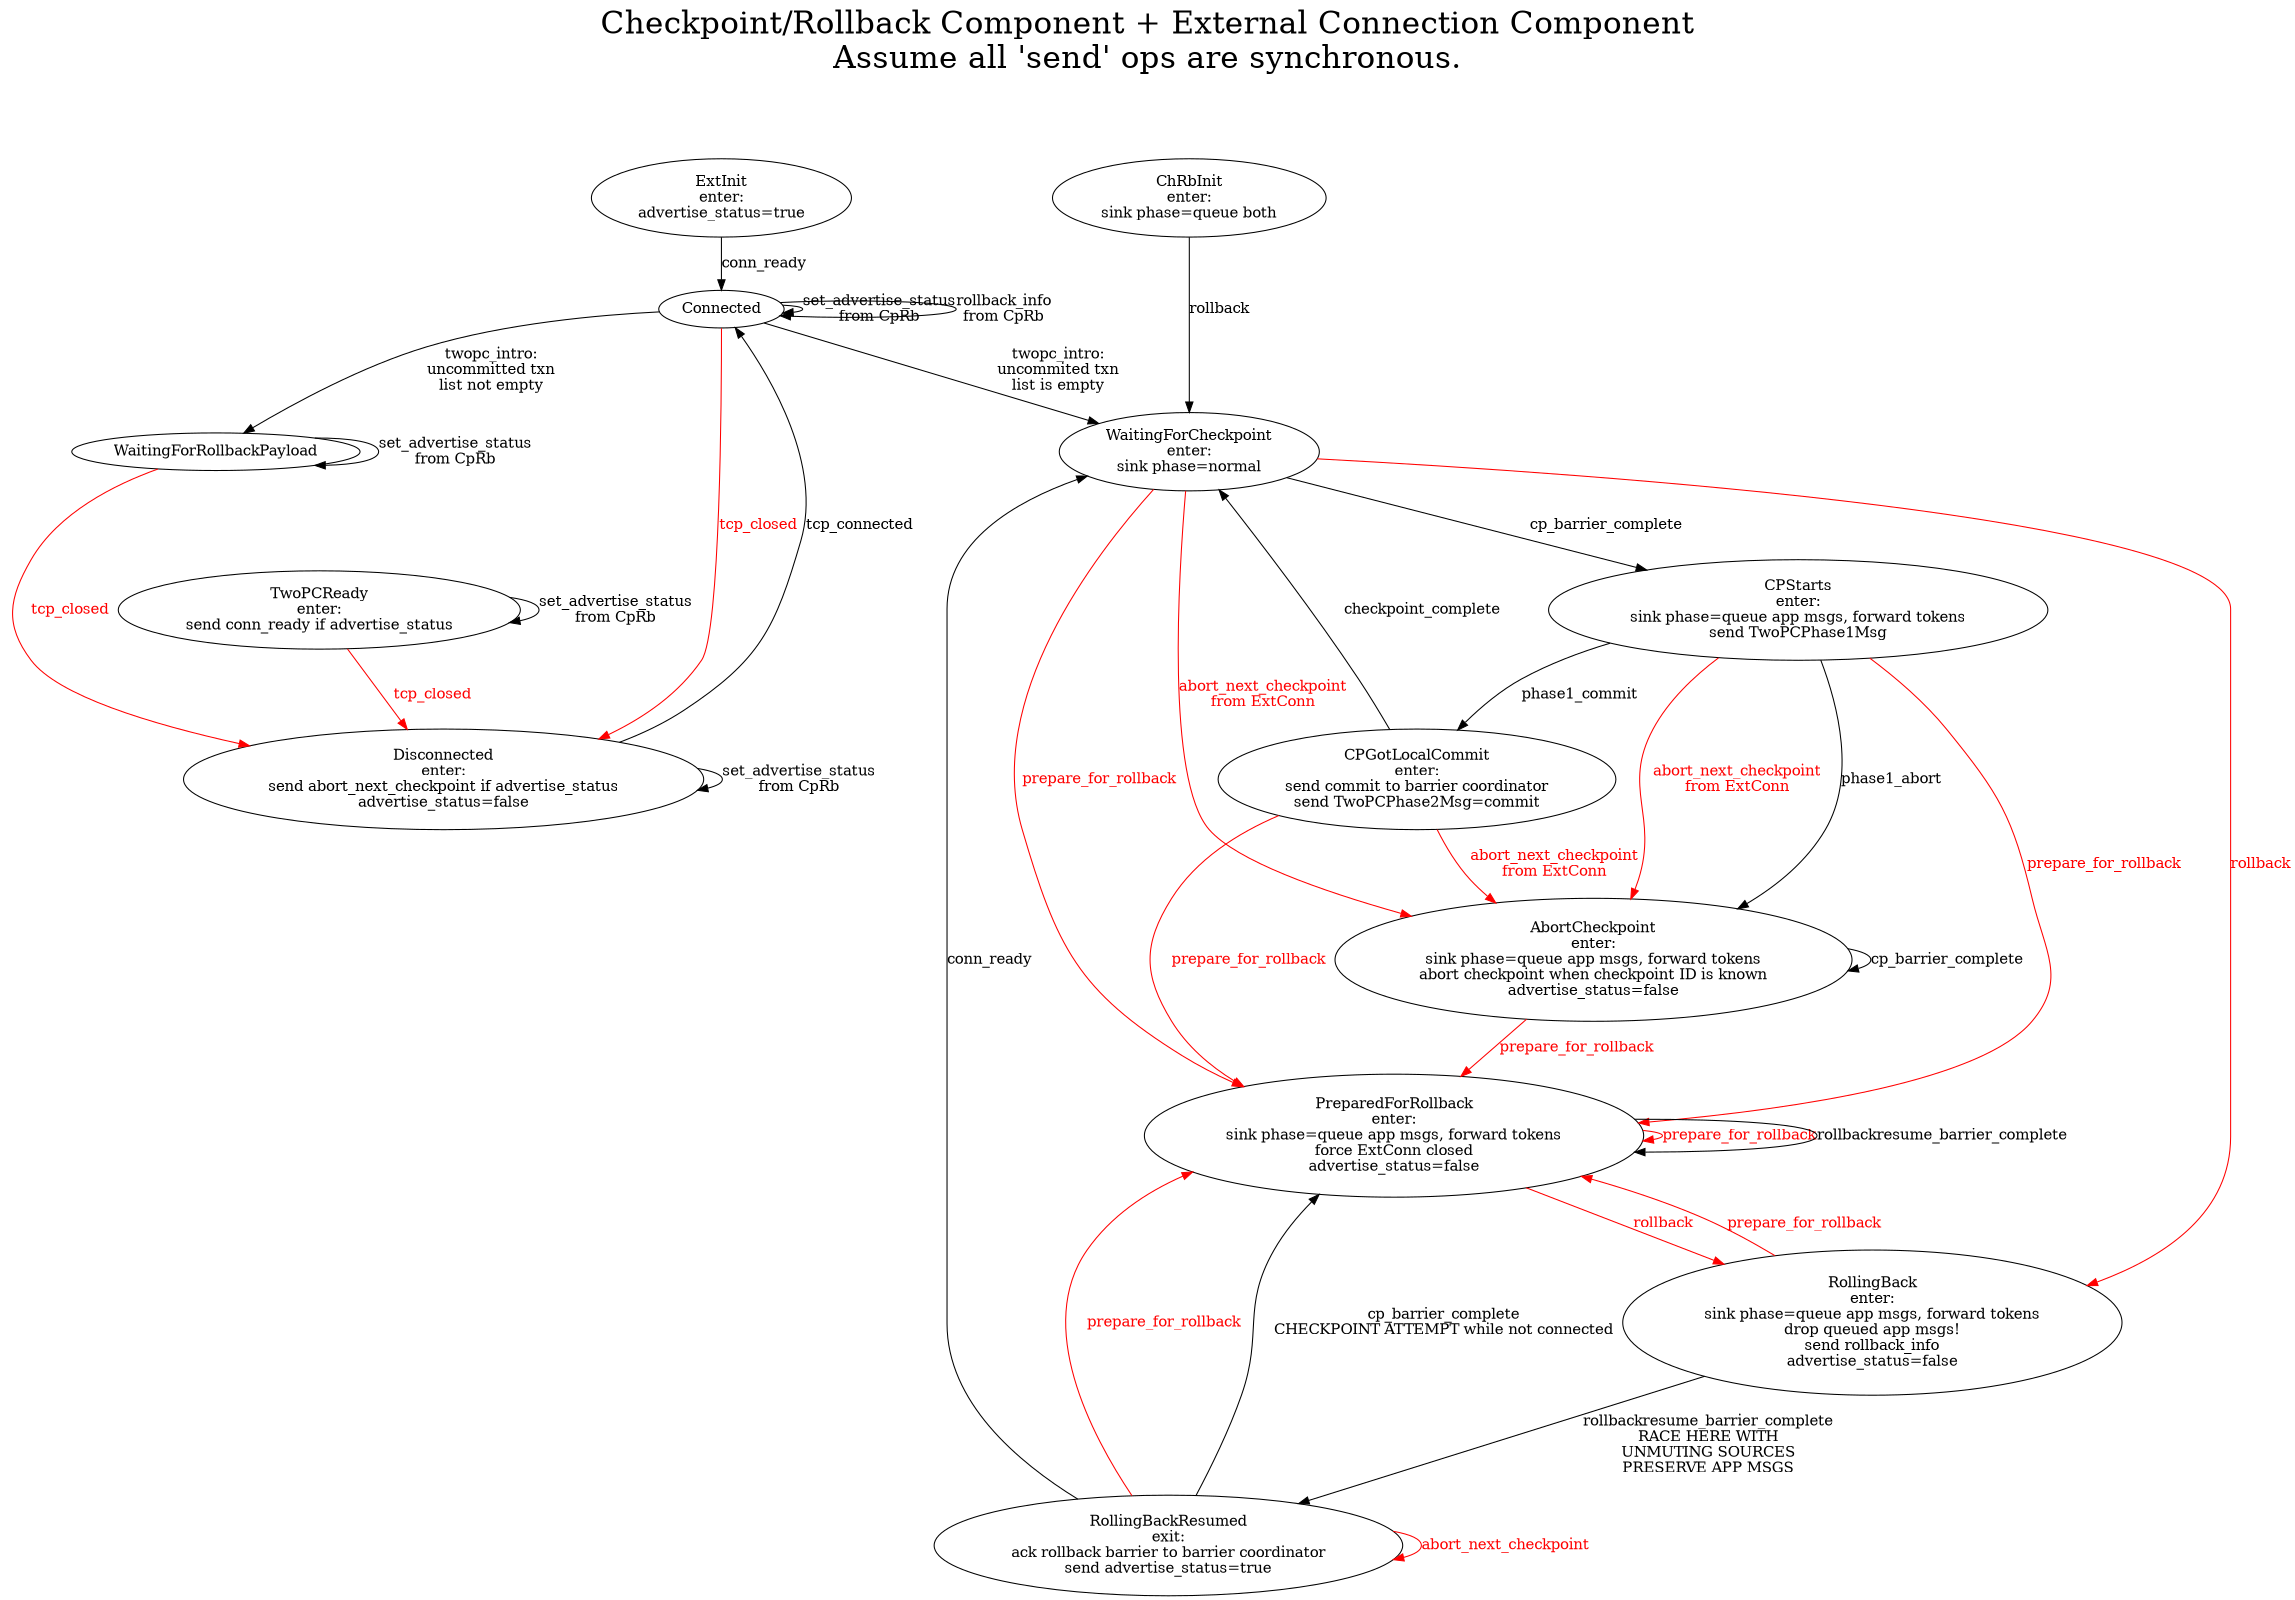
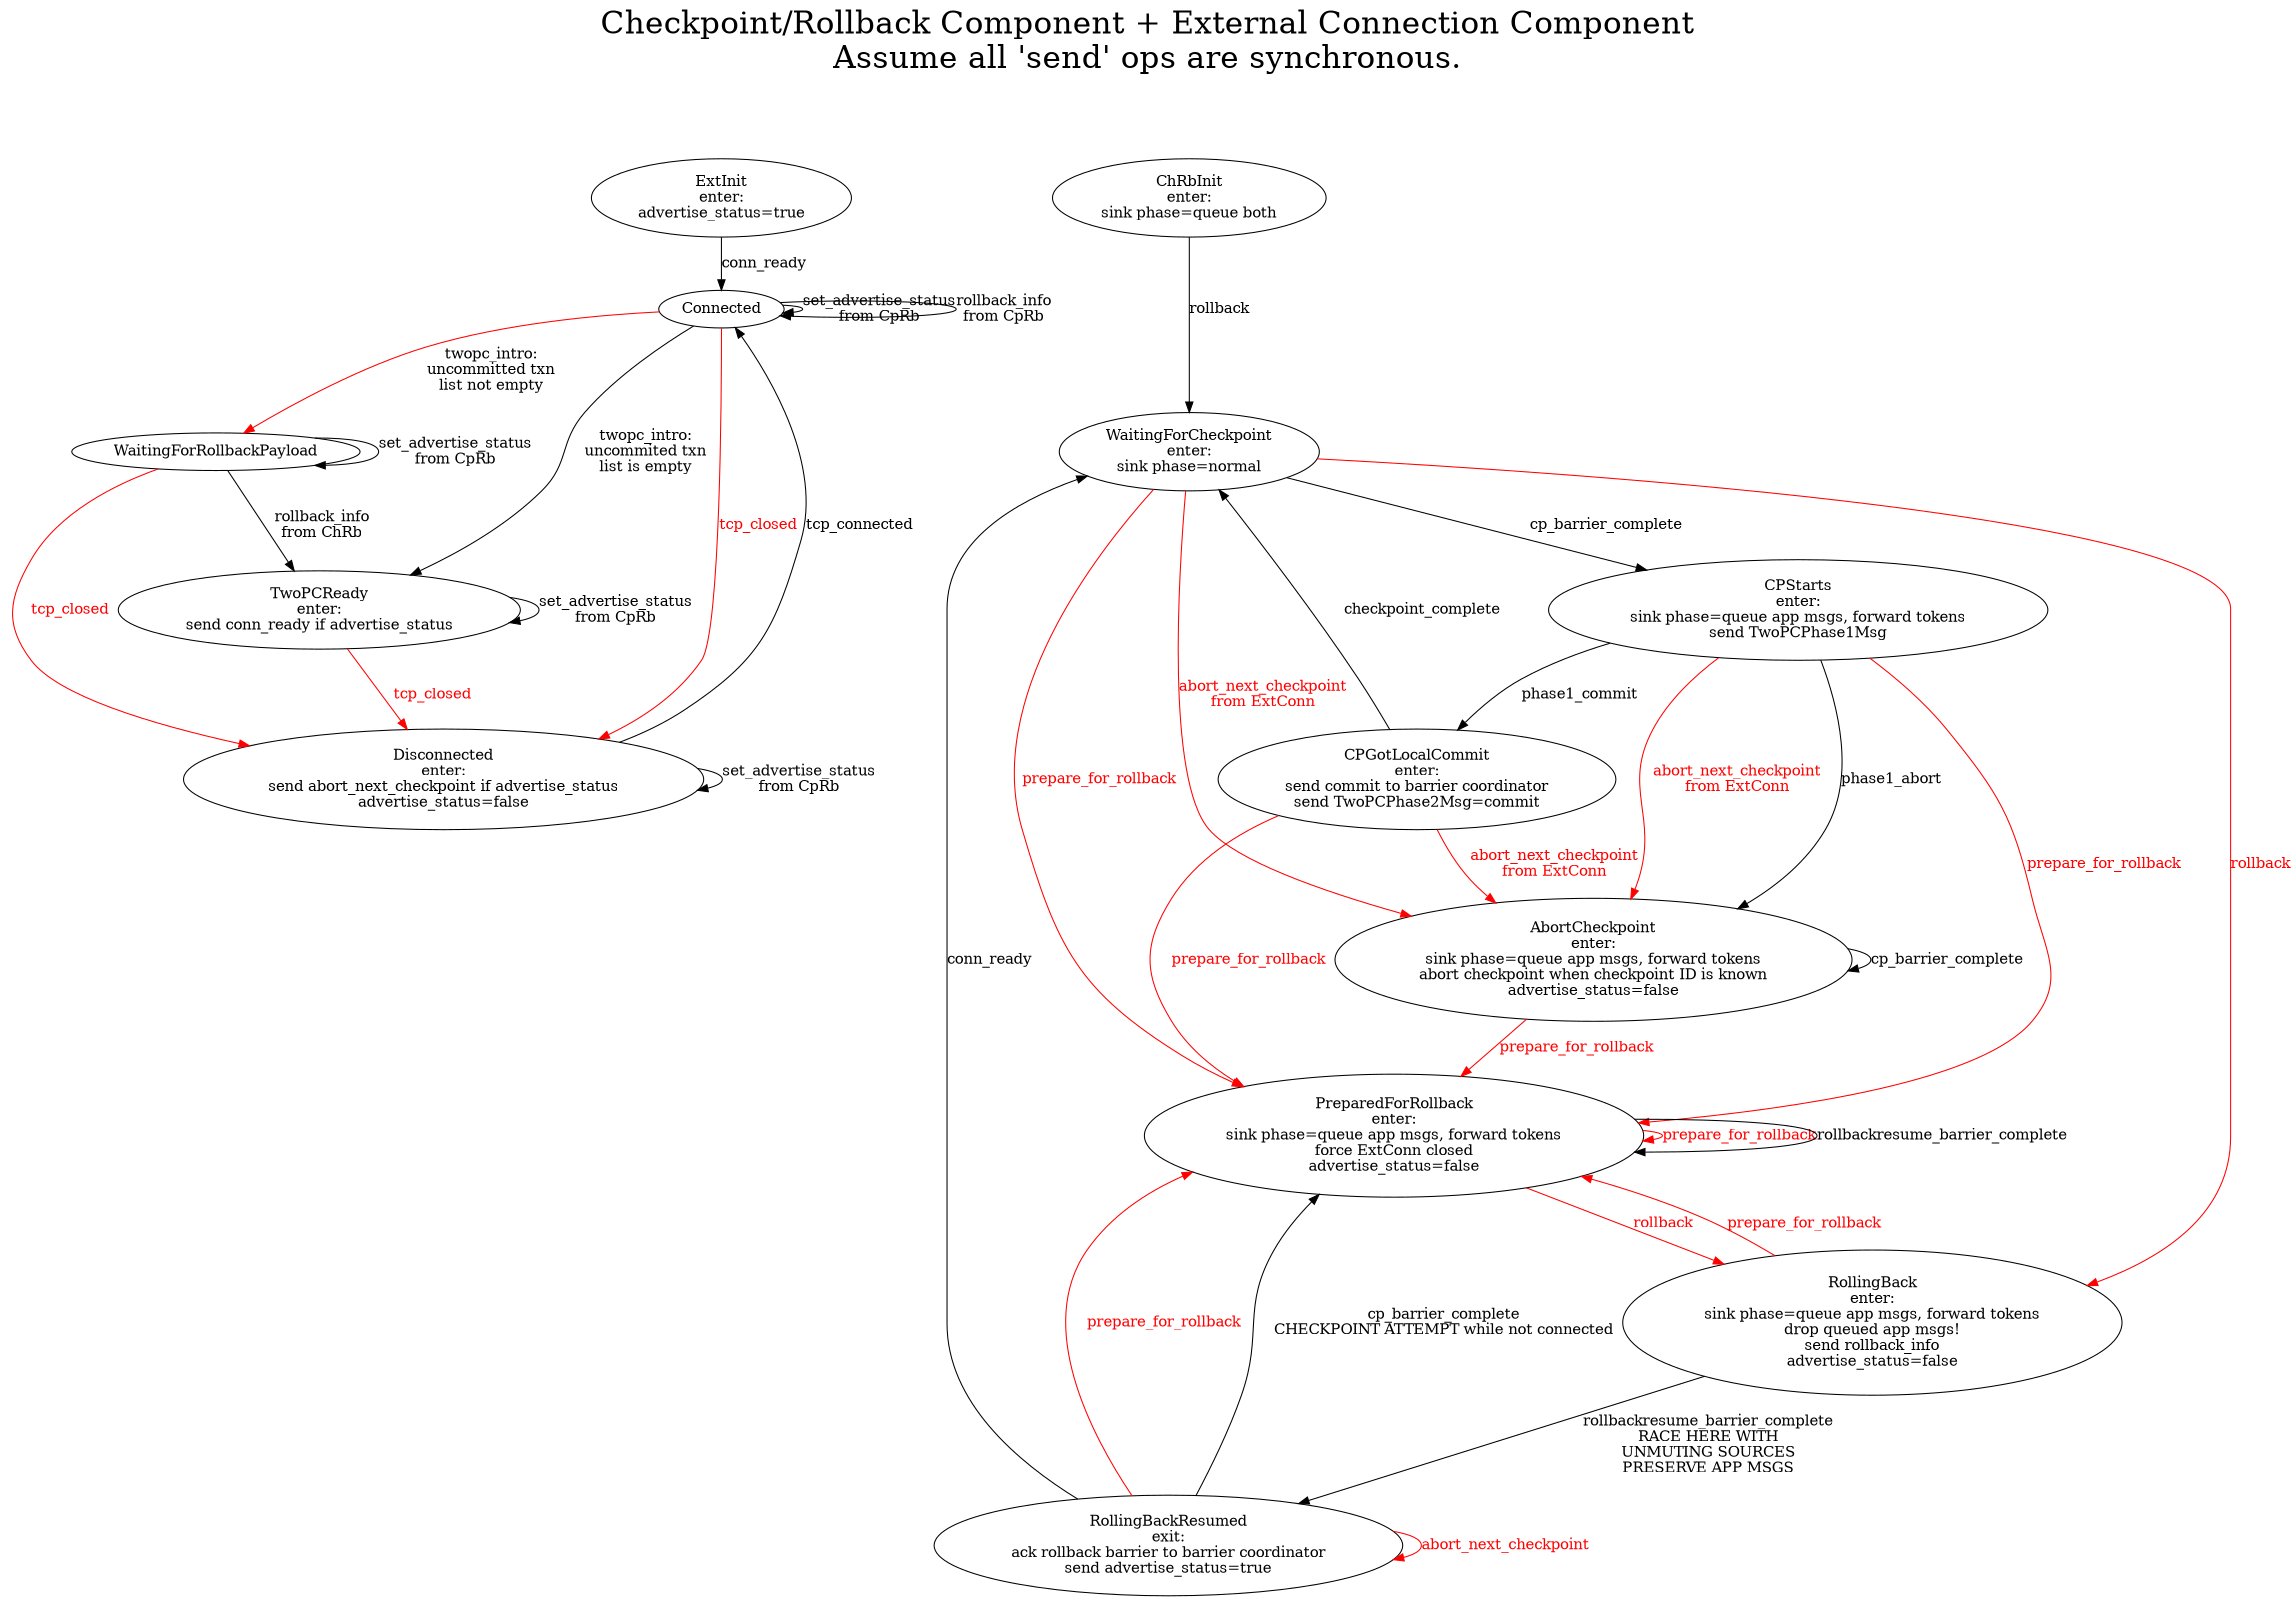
(448, 341) -> (448, 341)
(926, 372) -> (563, 455)
none -> (258, 516)
